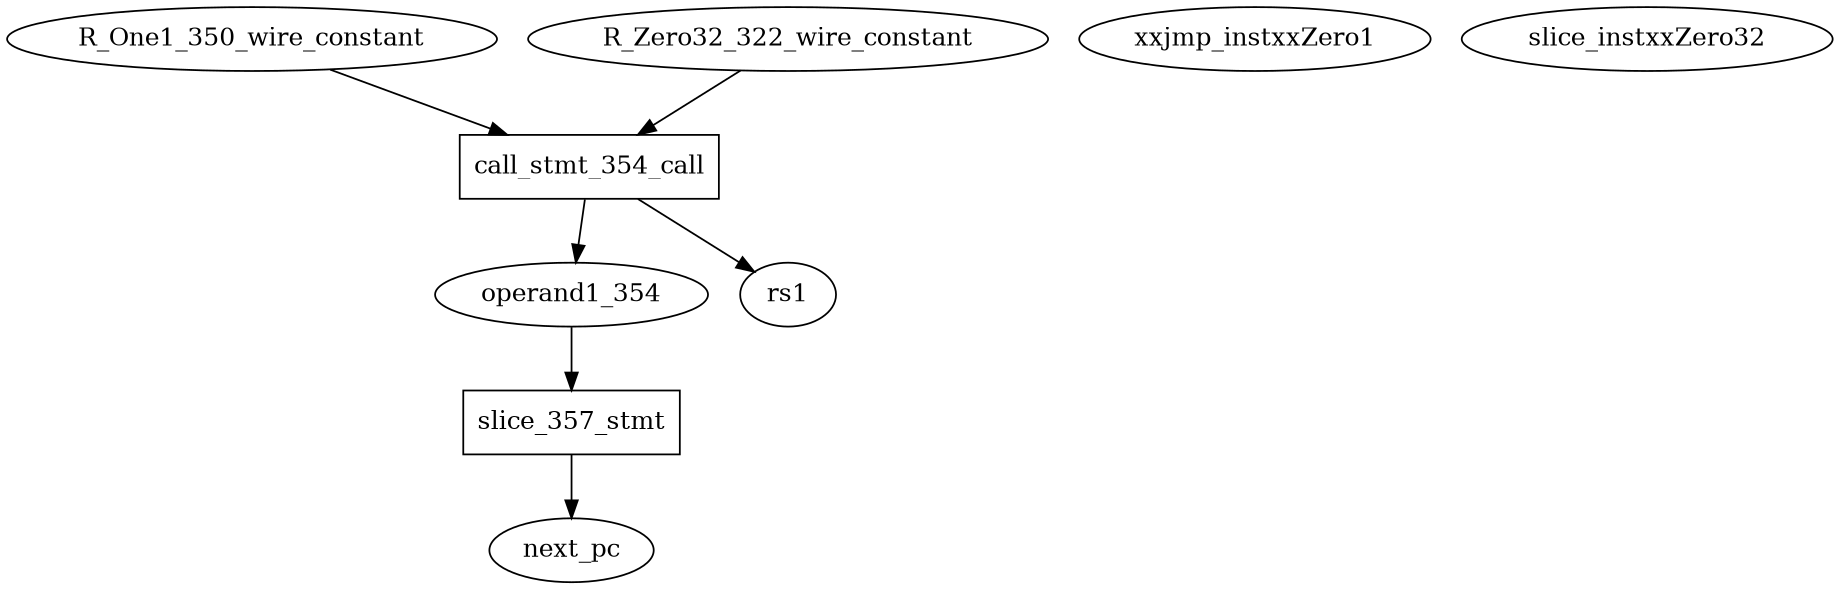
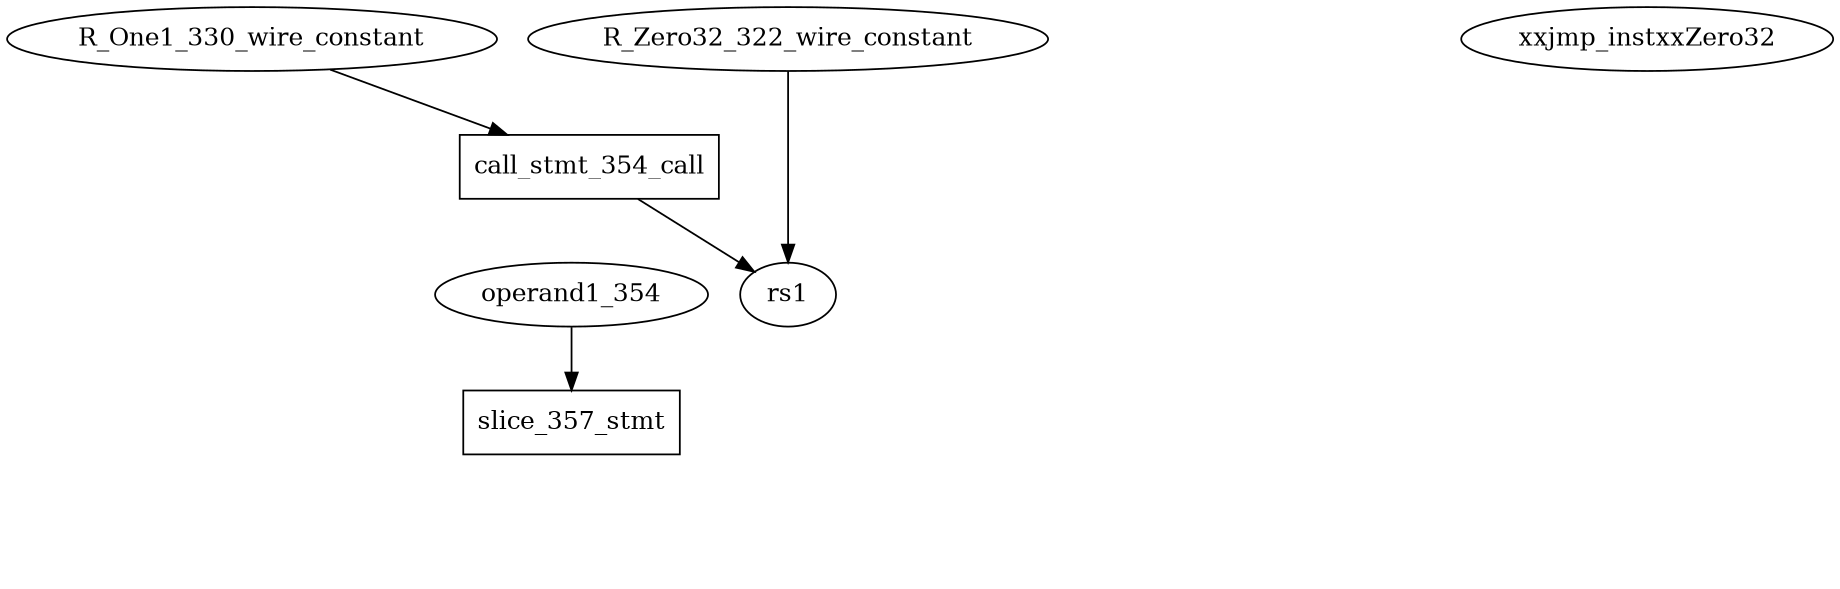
(252, 39) -> (252, 39)
(1255, 39) -> none
(1647, 39) -> (1647, 39)
(697, 98) -> (788, 158)
(582, 222) -> none
(572, 550) -> none
